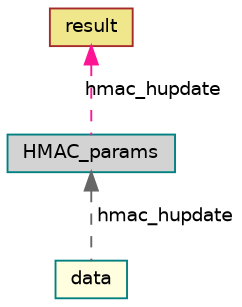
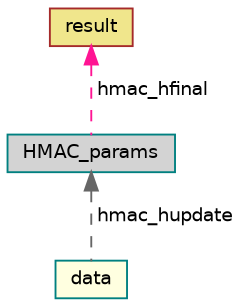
(151, 90) -> (151, 90)
